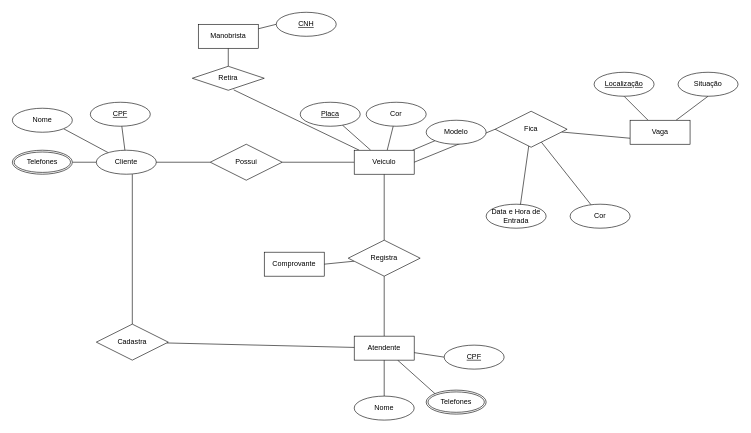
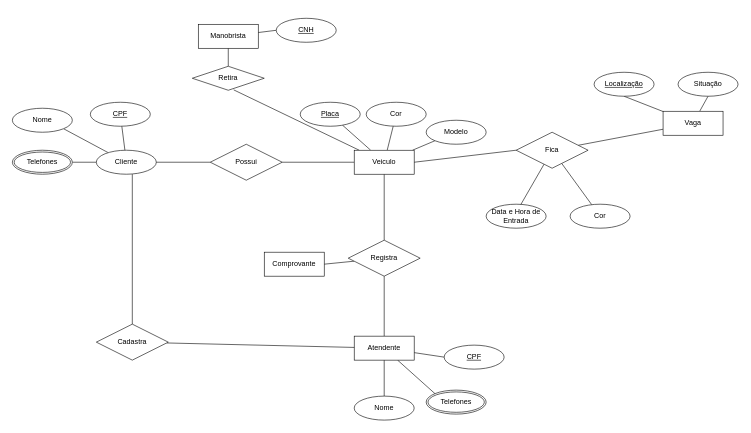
(306, 24) -> (306, 30)
(531, 129) -> (552, 150)
(660, 132) -> (693, 123)
